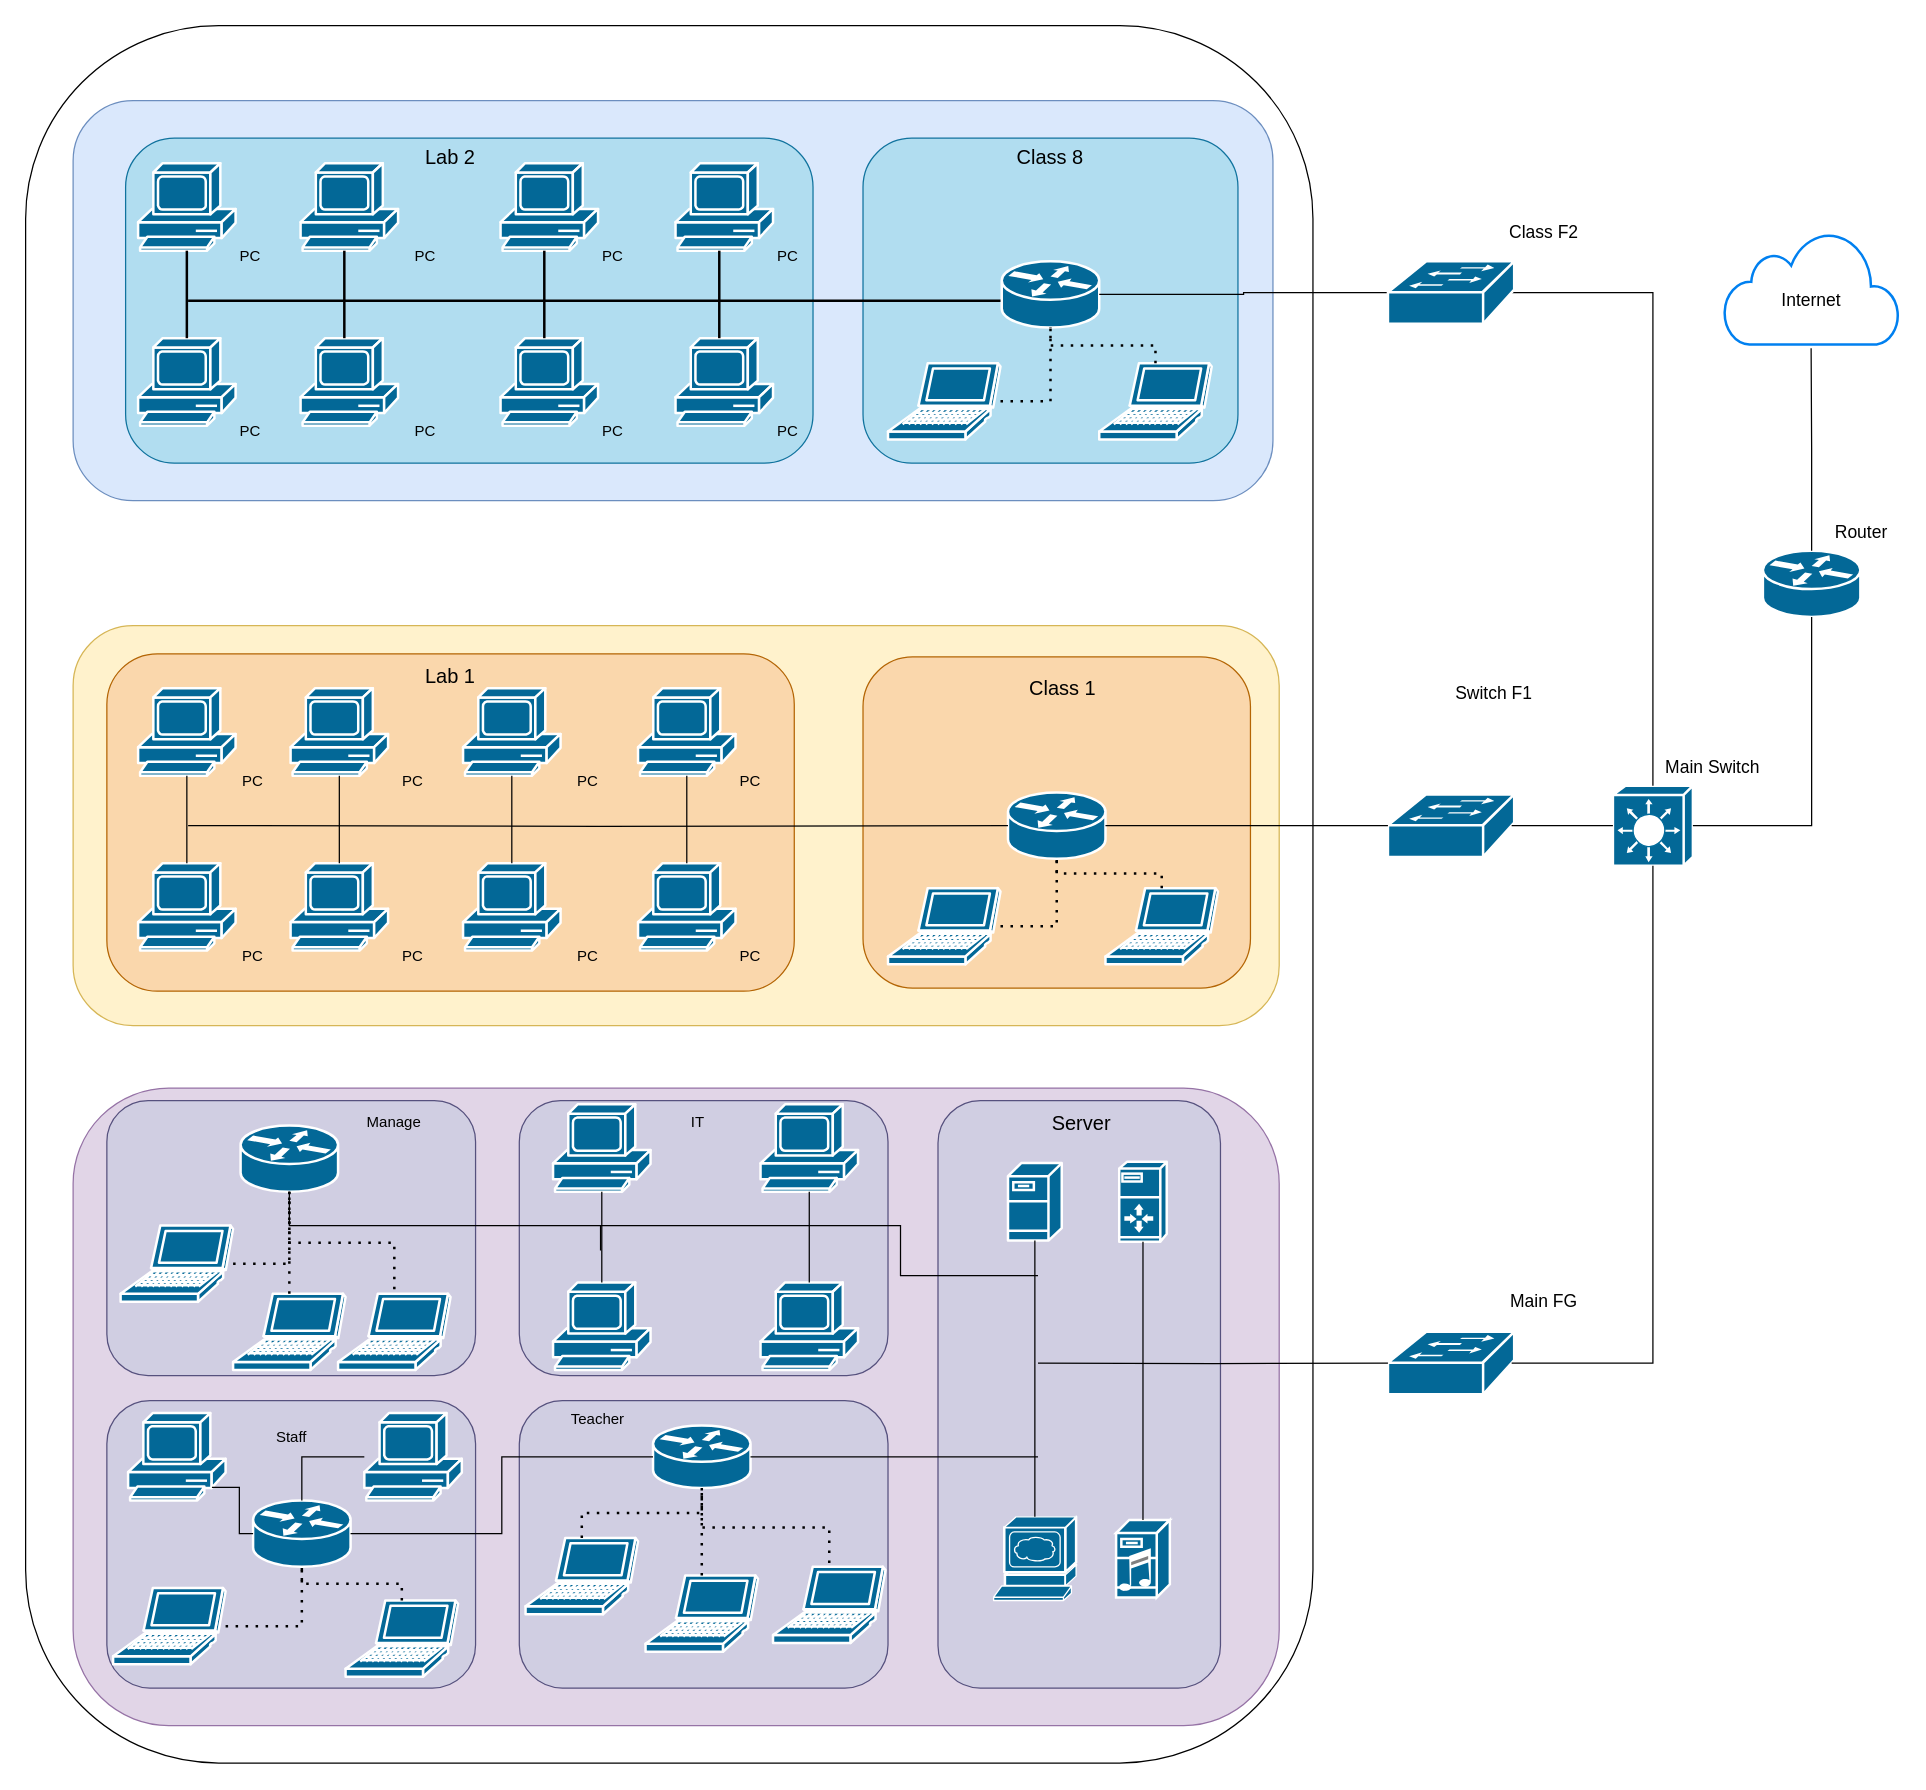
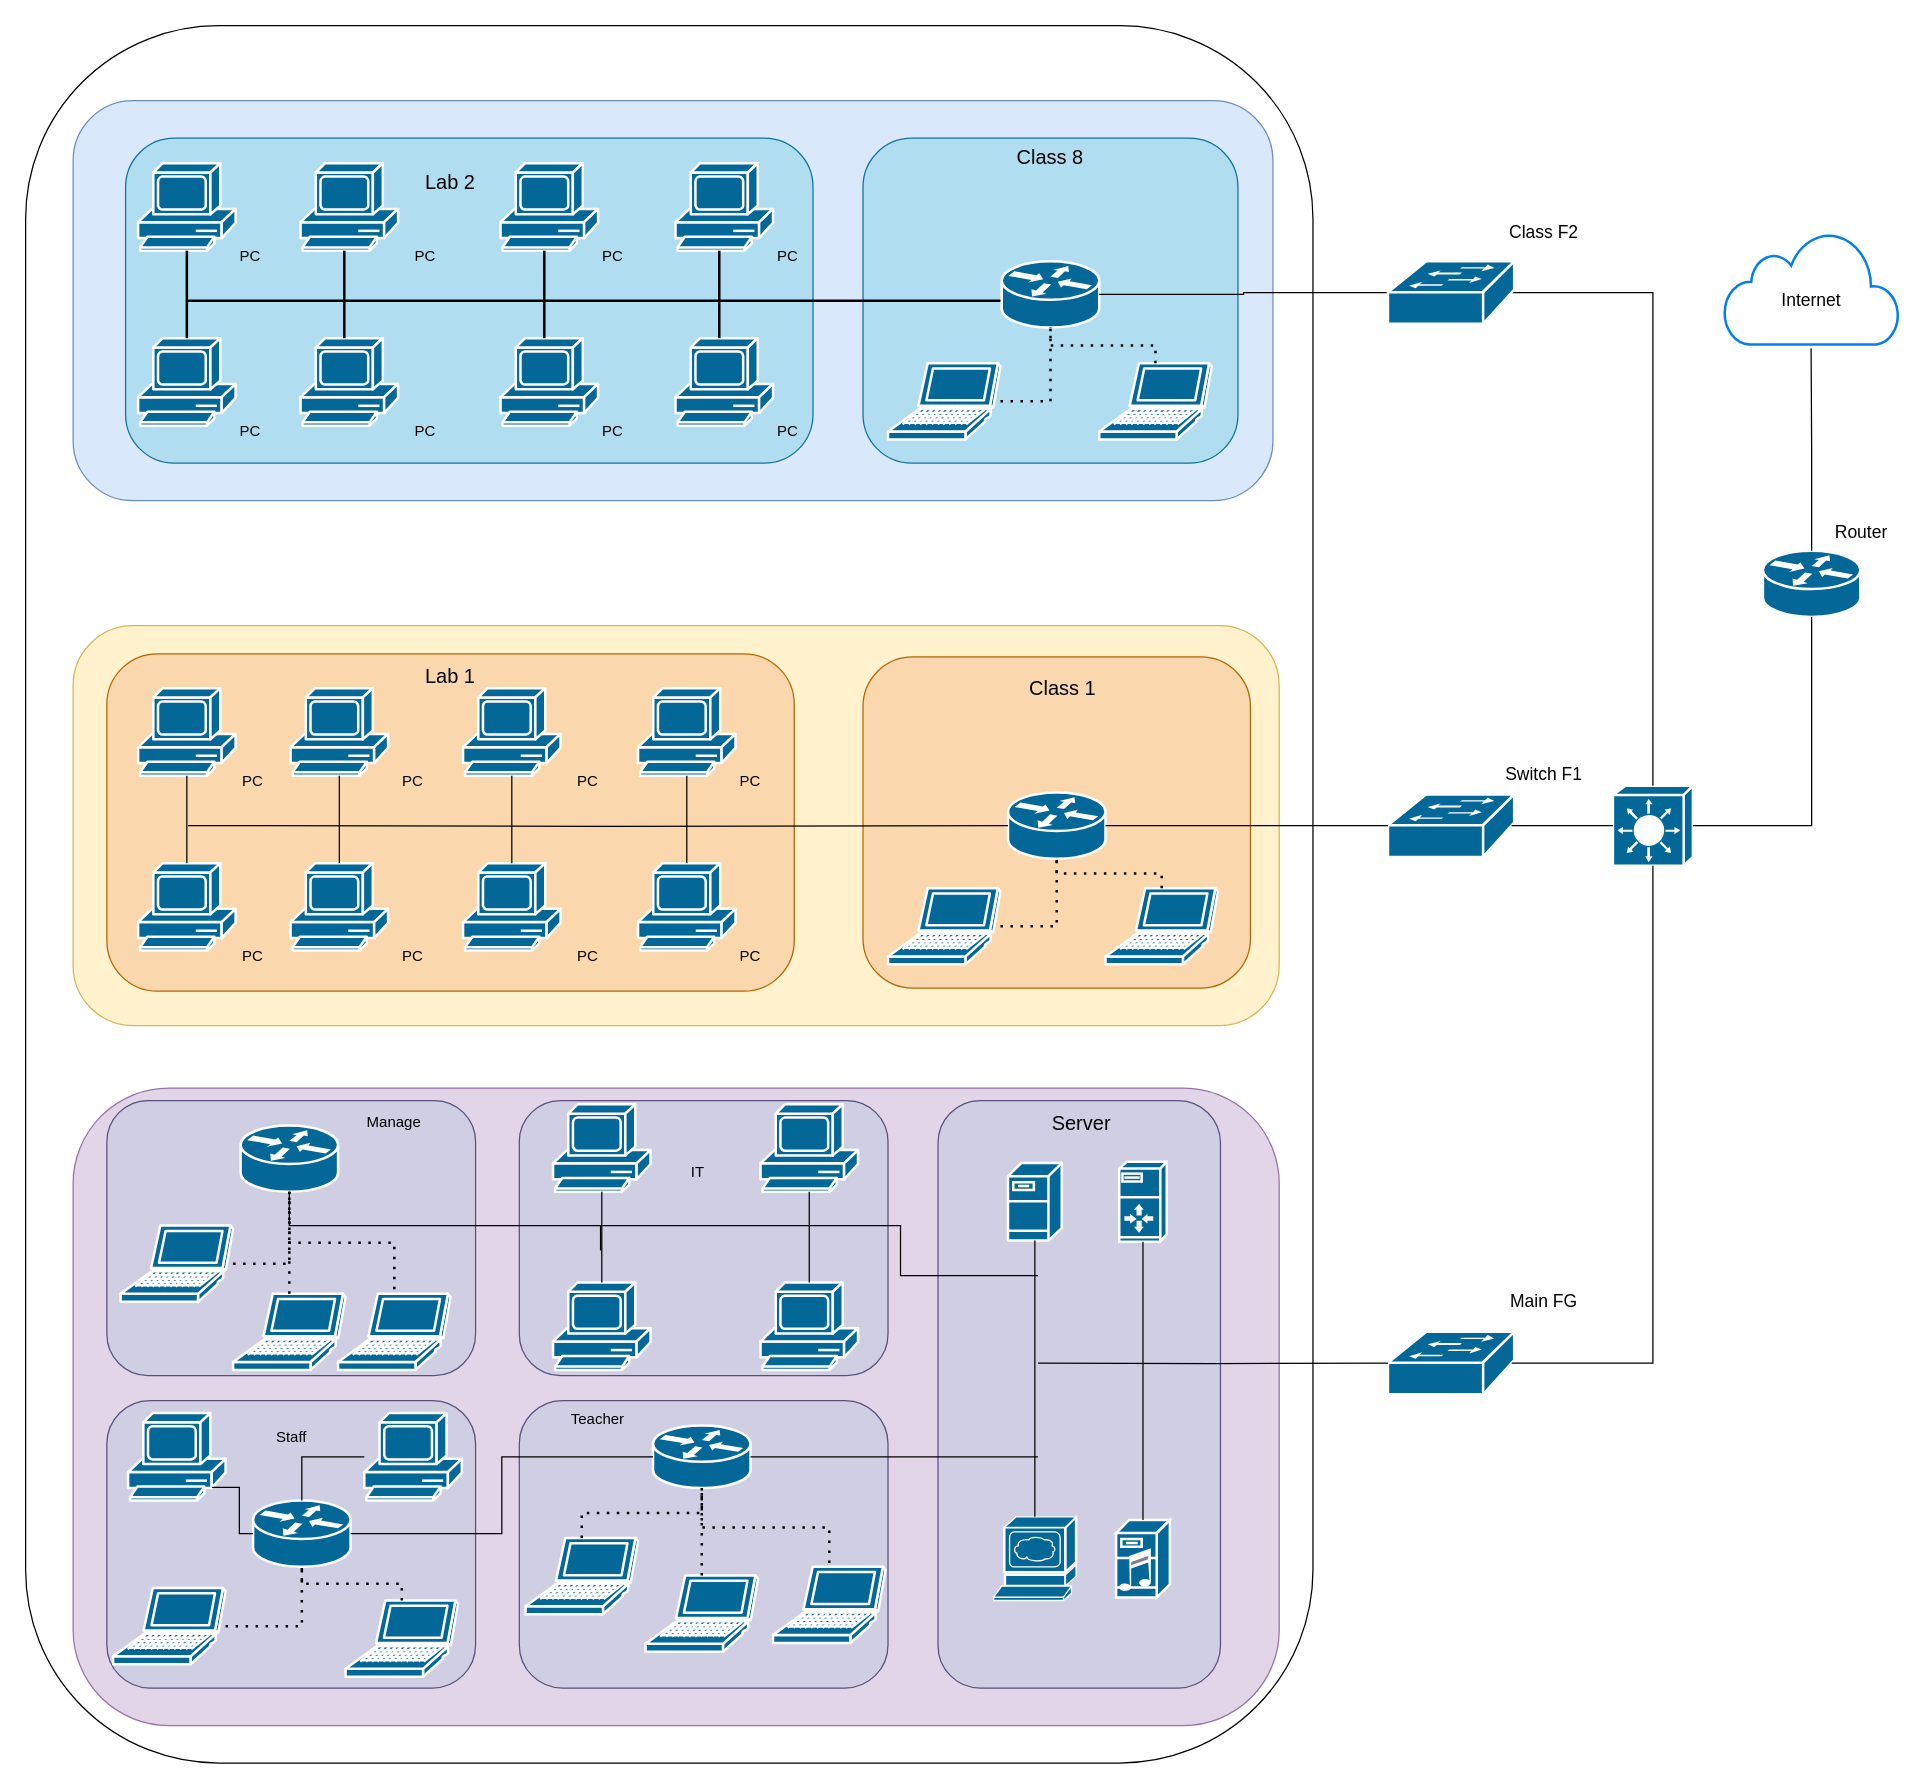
(451, 157) -> (451, 182)
(1494, 693) -> (1544, 774)
(1713, 767) -> none
(698, 1123) -> (698, 1173)
